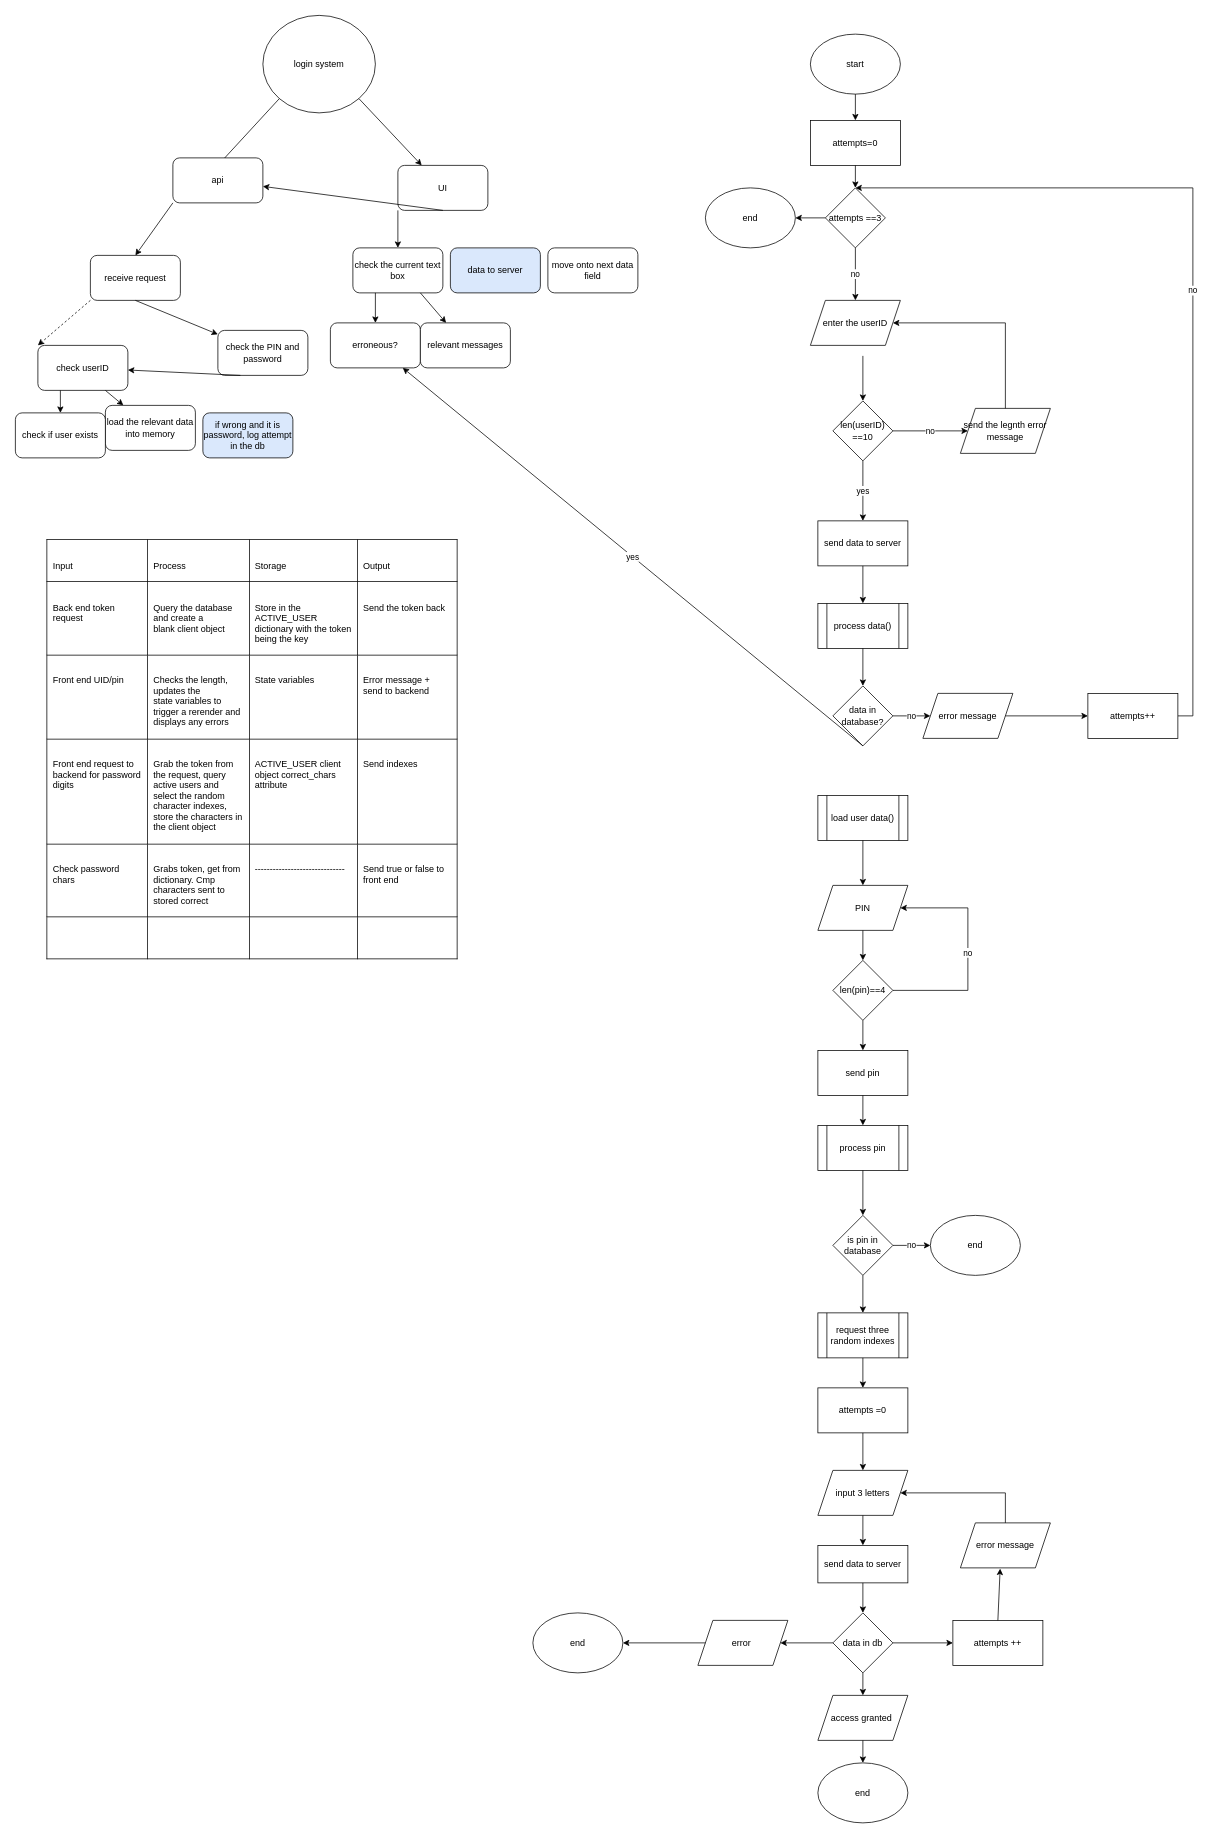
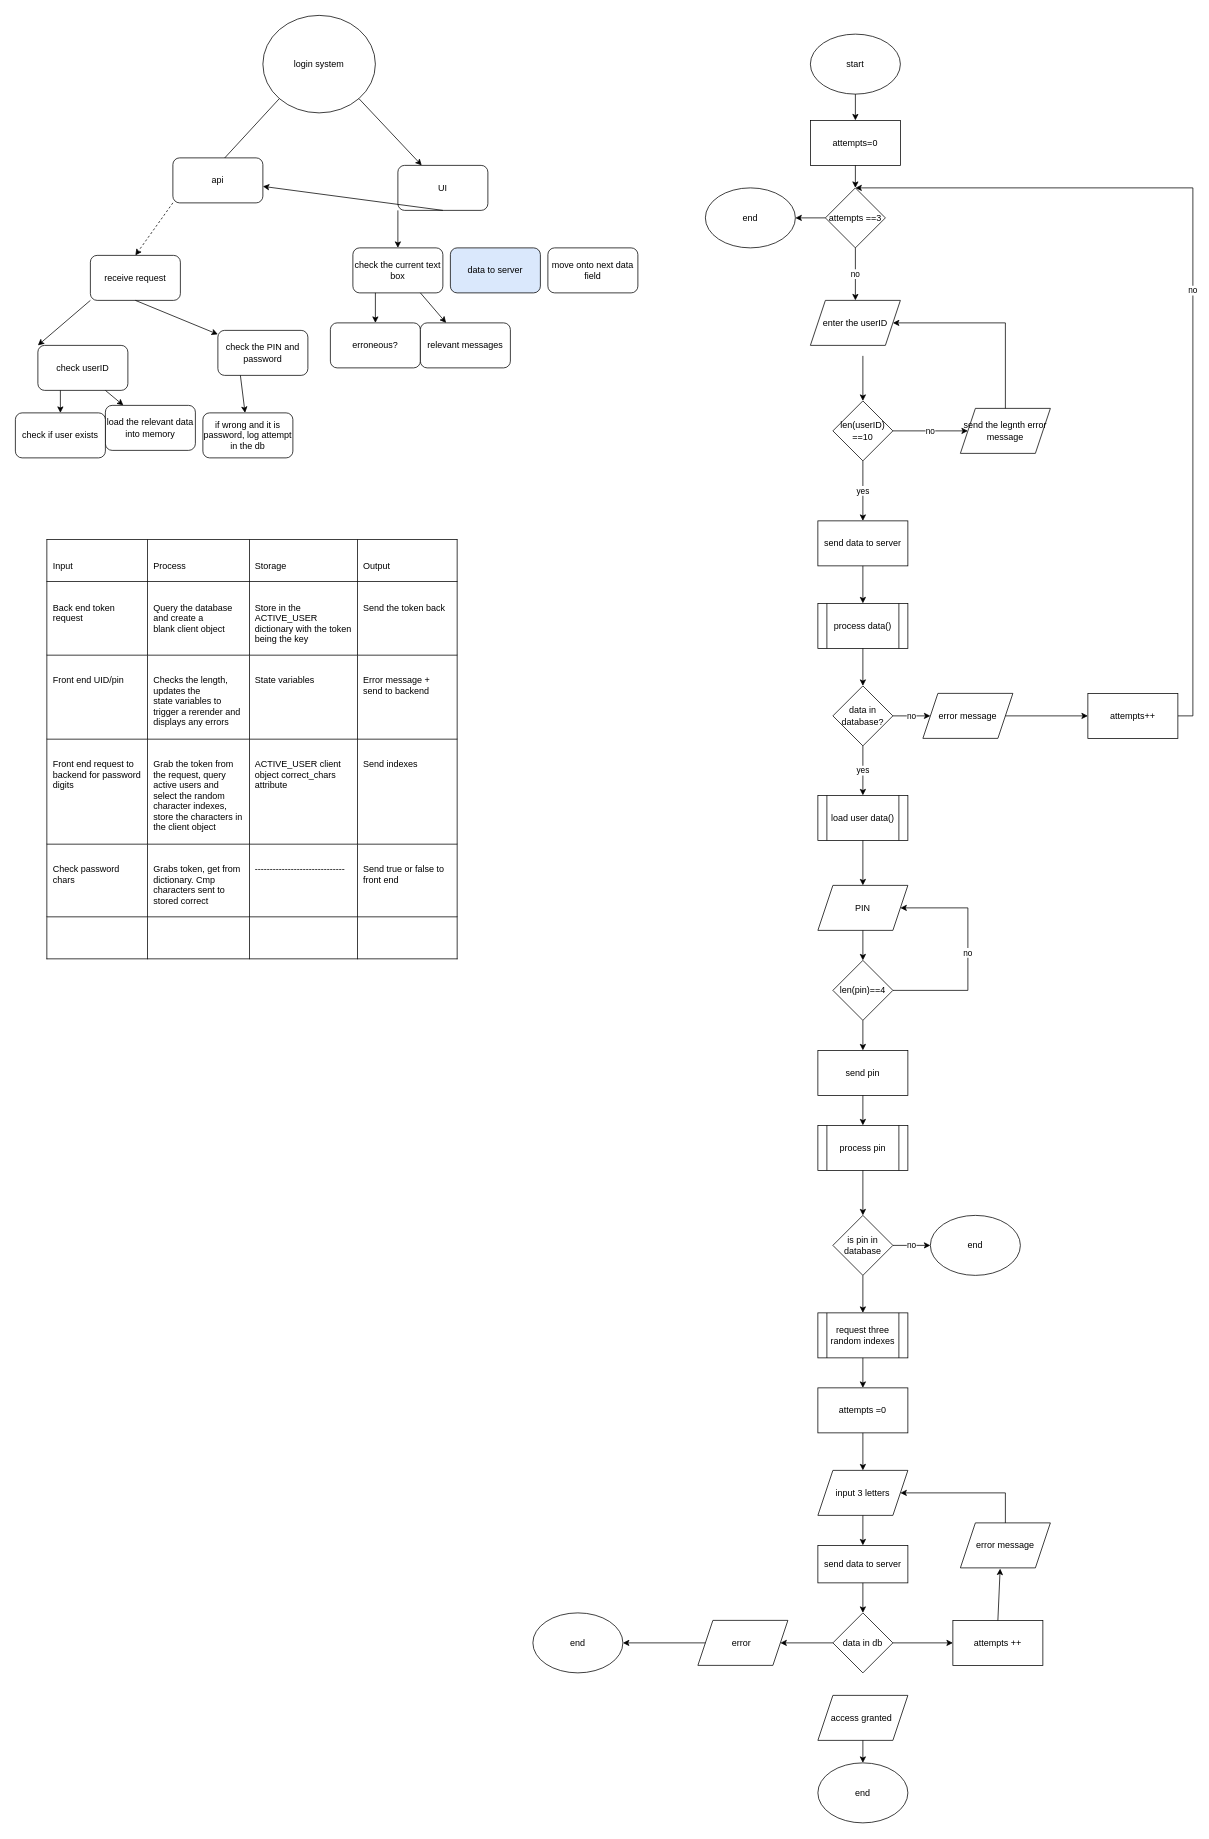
(156, 227) -> (156, 227)
(65, 322) -> (65, 322)
(181, 373) -> (242, 391)
(248, 435) -> (248, 435)
(633, 557) -> (863, 770)
(863, 1689) -> none
